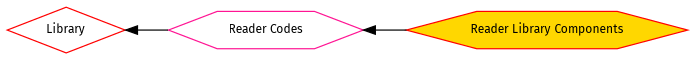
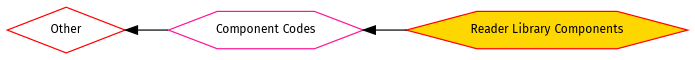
(66, 30) -> (66, 30)
(266, 30) -> (266, 30)
